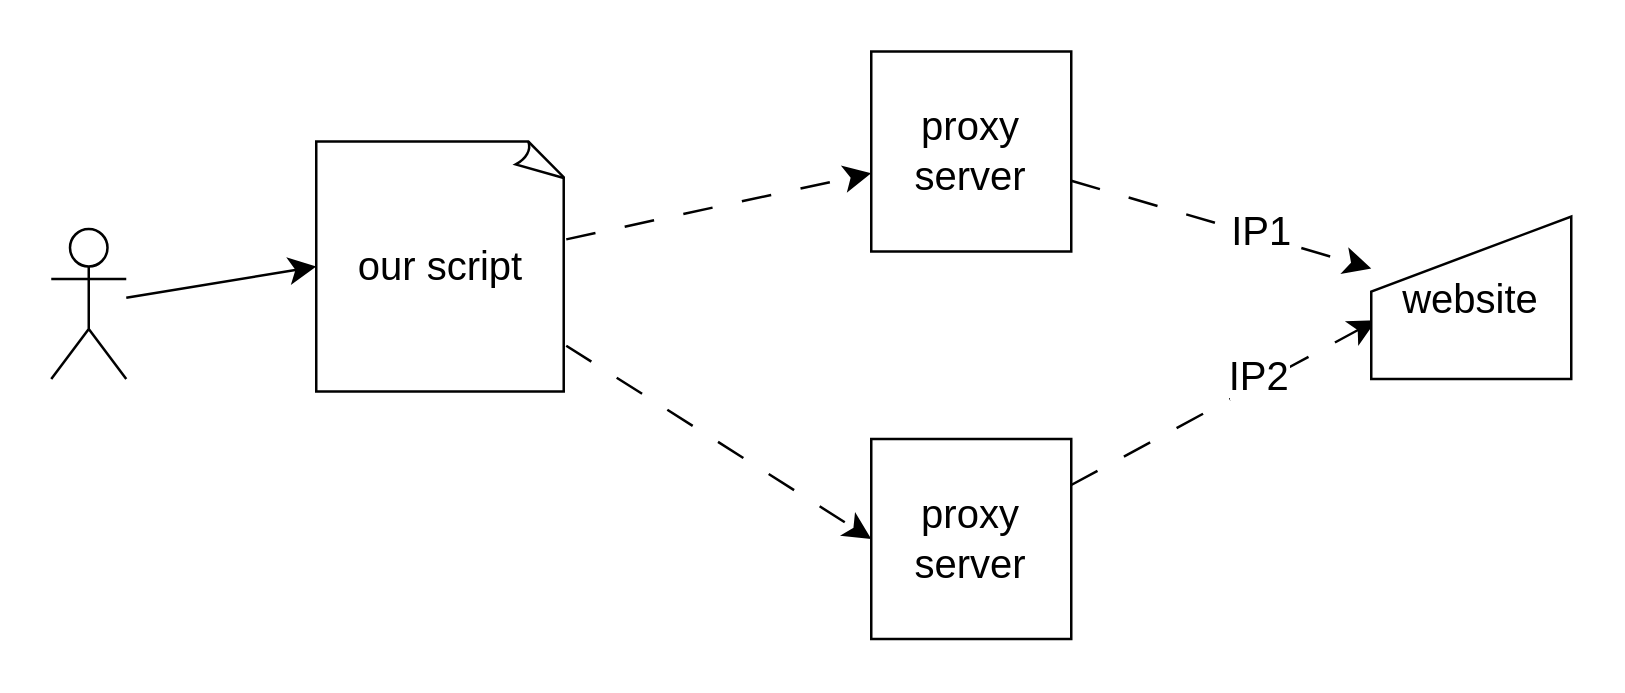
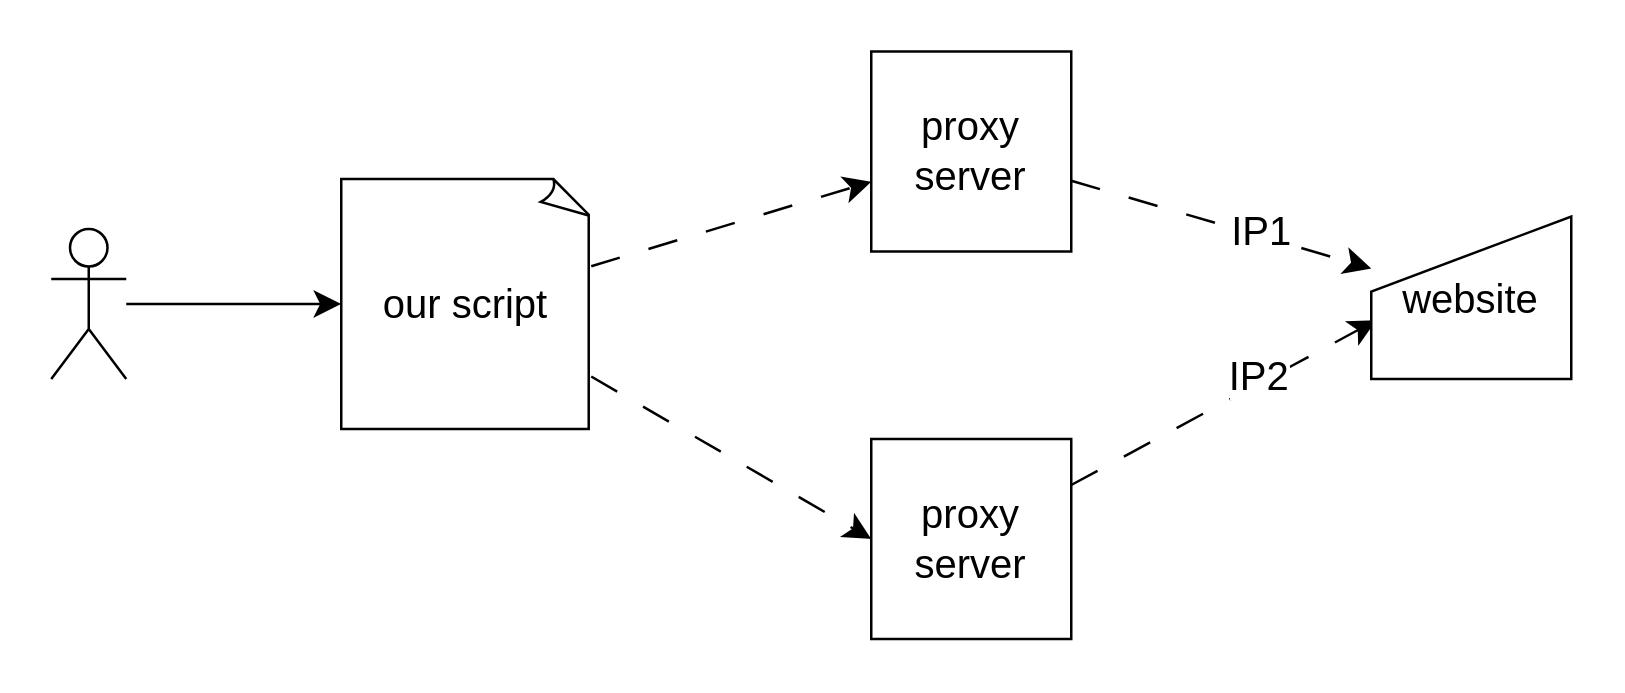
(441, 266) -> (466, 304)
